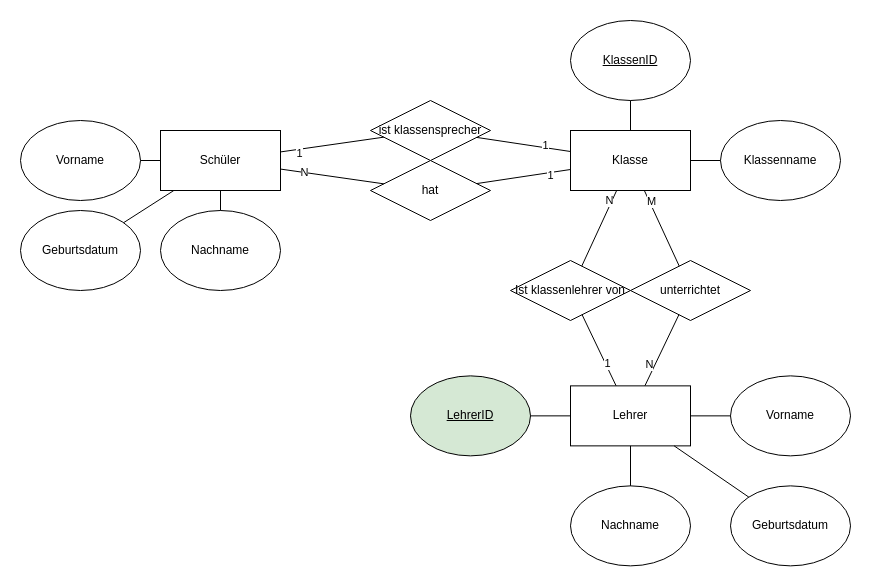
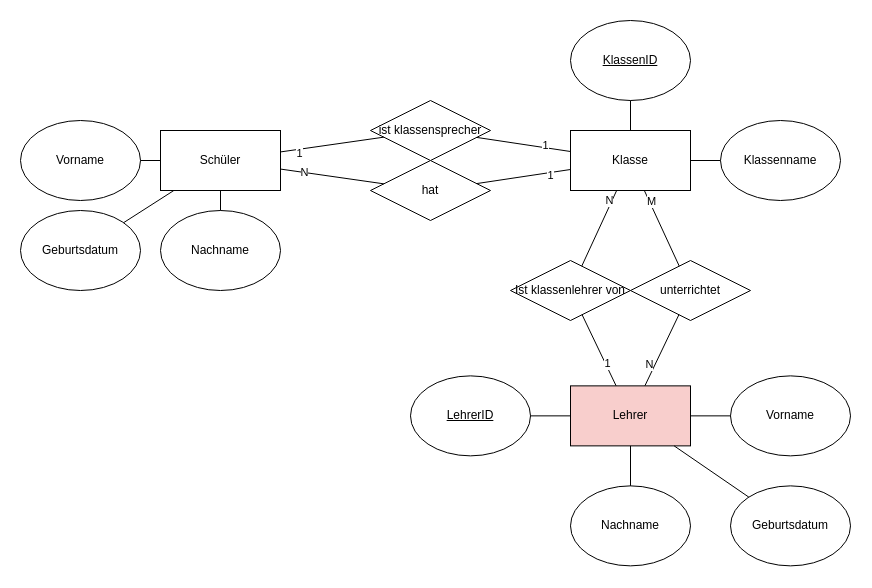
(471, 416) -> (471, 416)
(631, 416) -> (631, 416)
